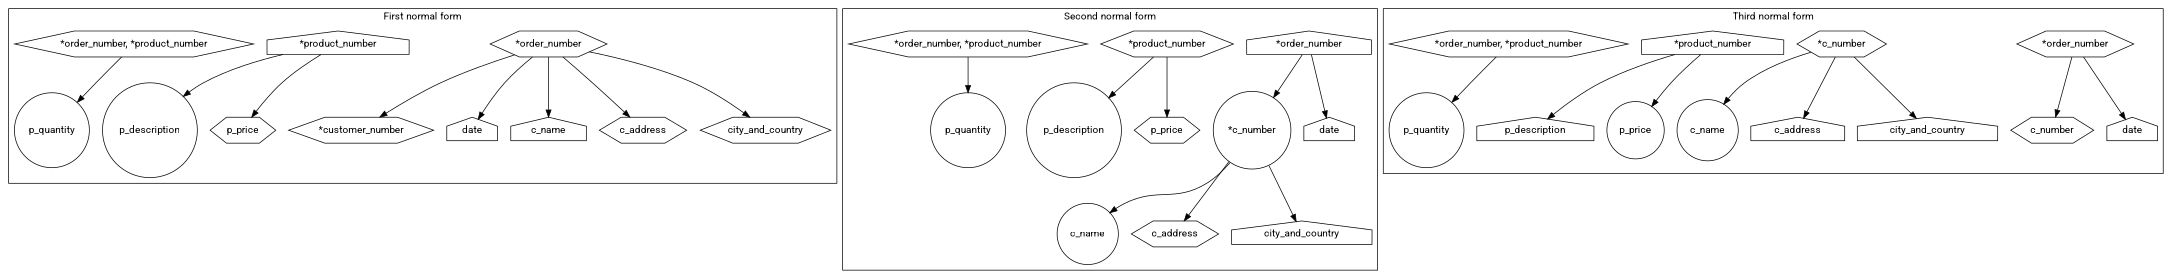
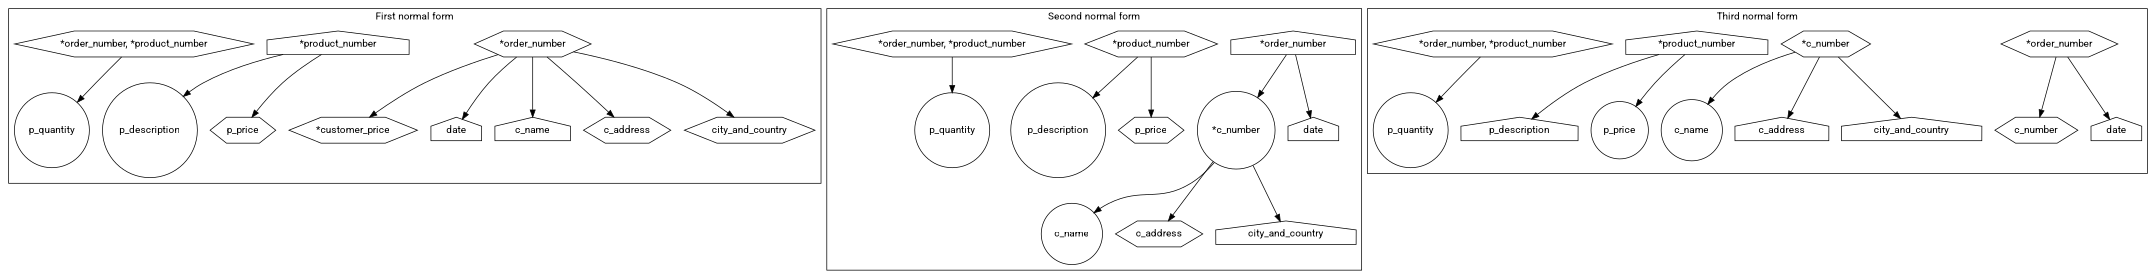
(361, 130) -> (353, 130)
